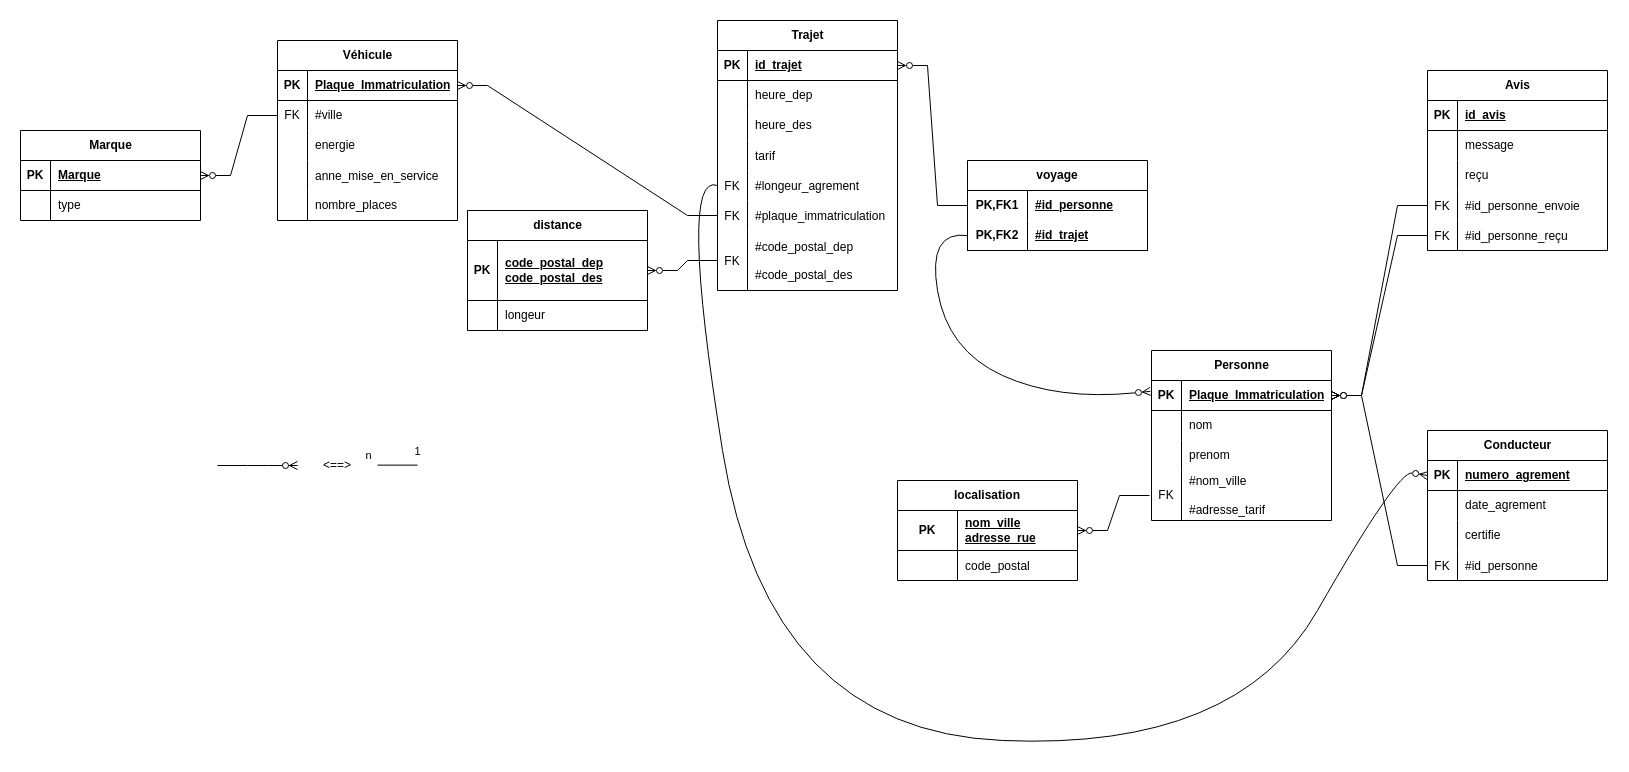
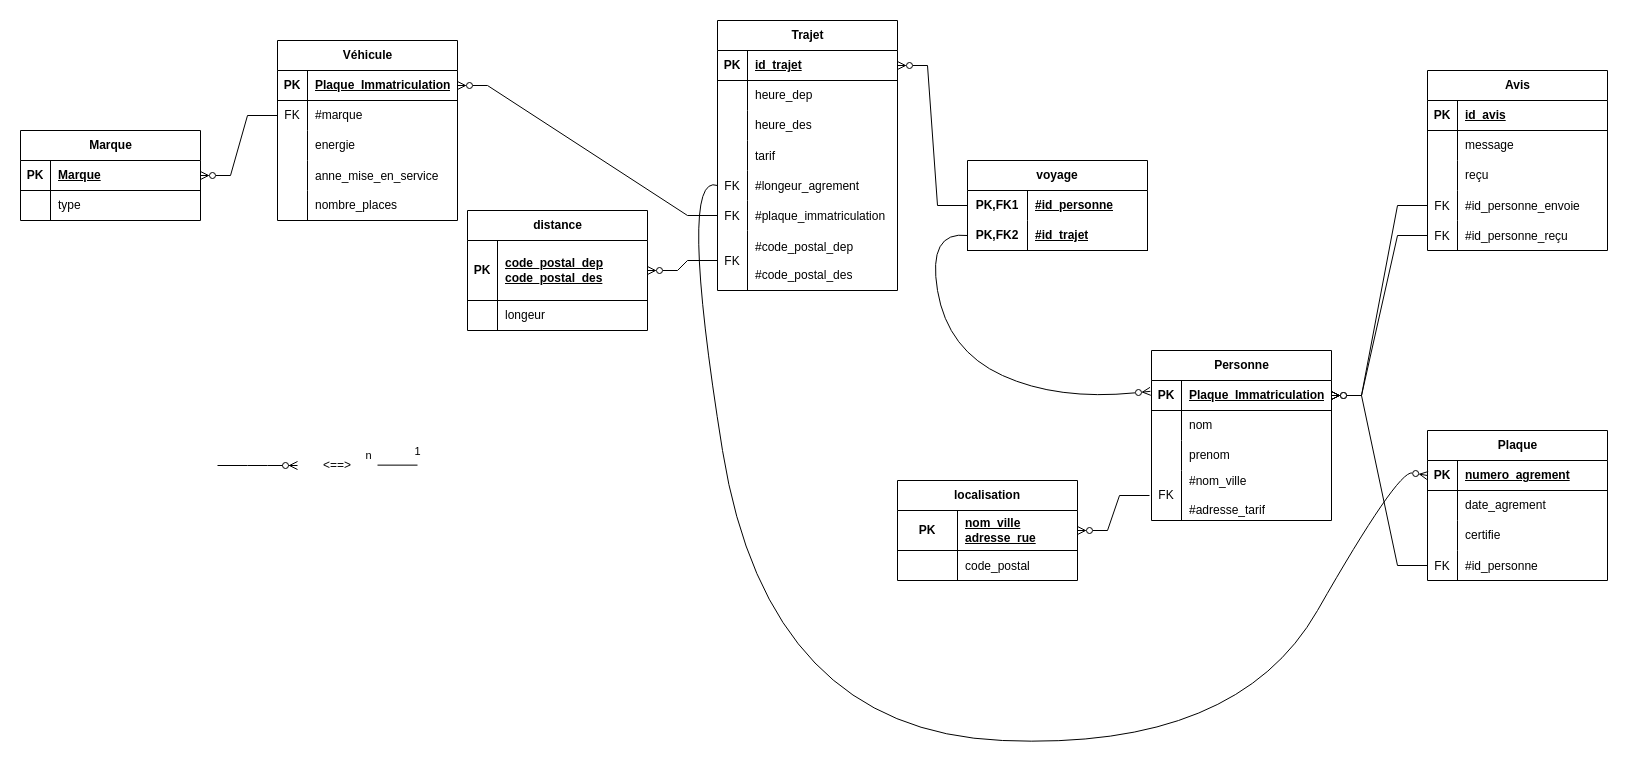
(331, 116) -> (339, 116)
(1518, 446) -> (1518, 446)
